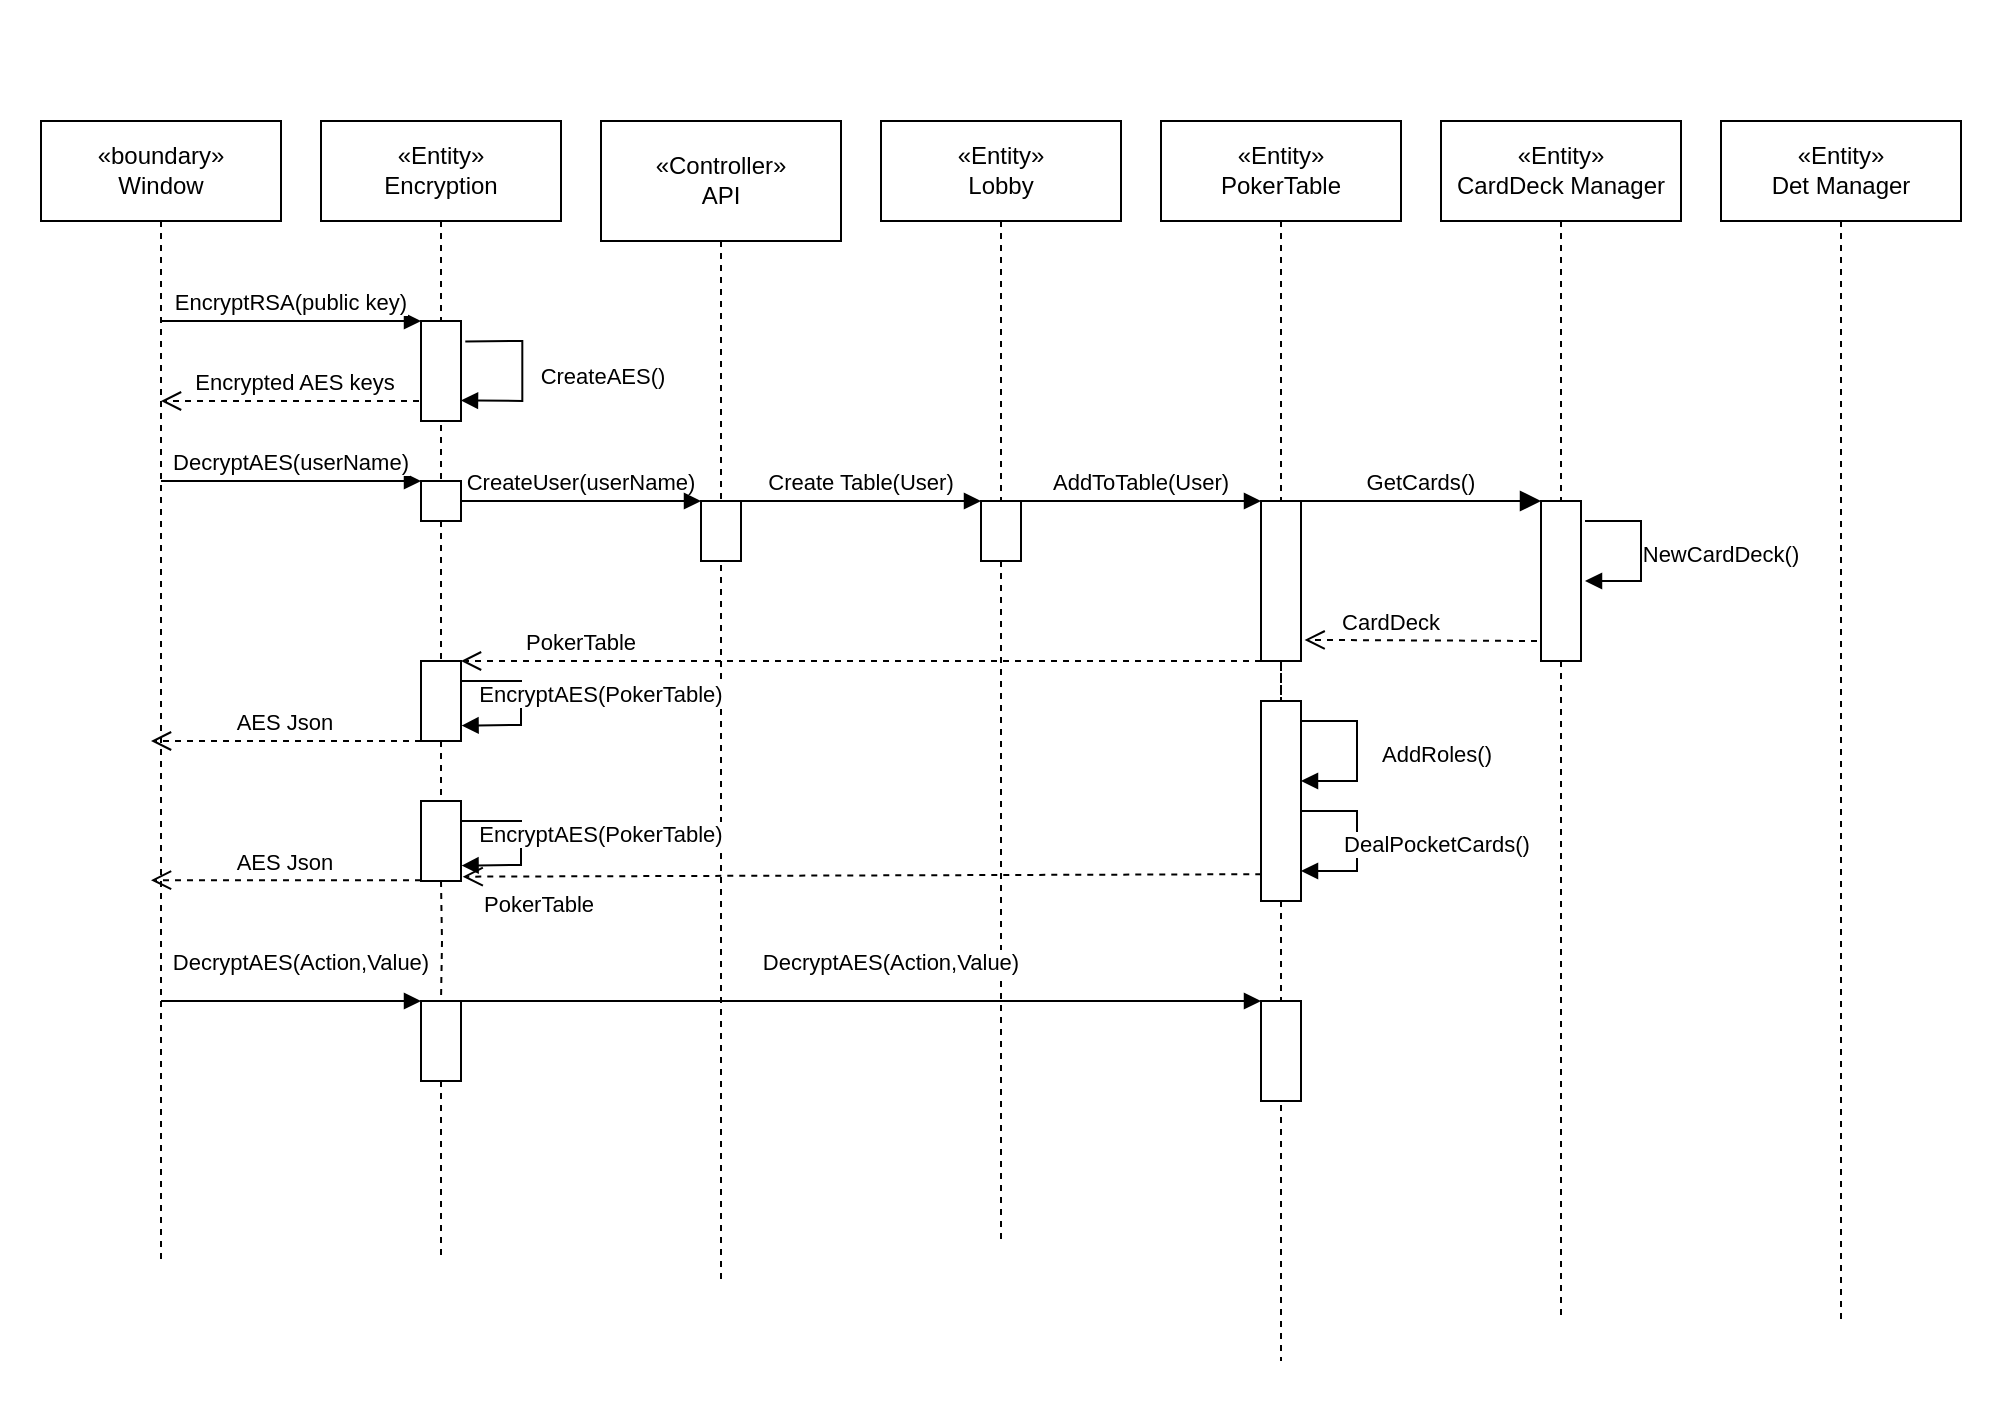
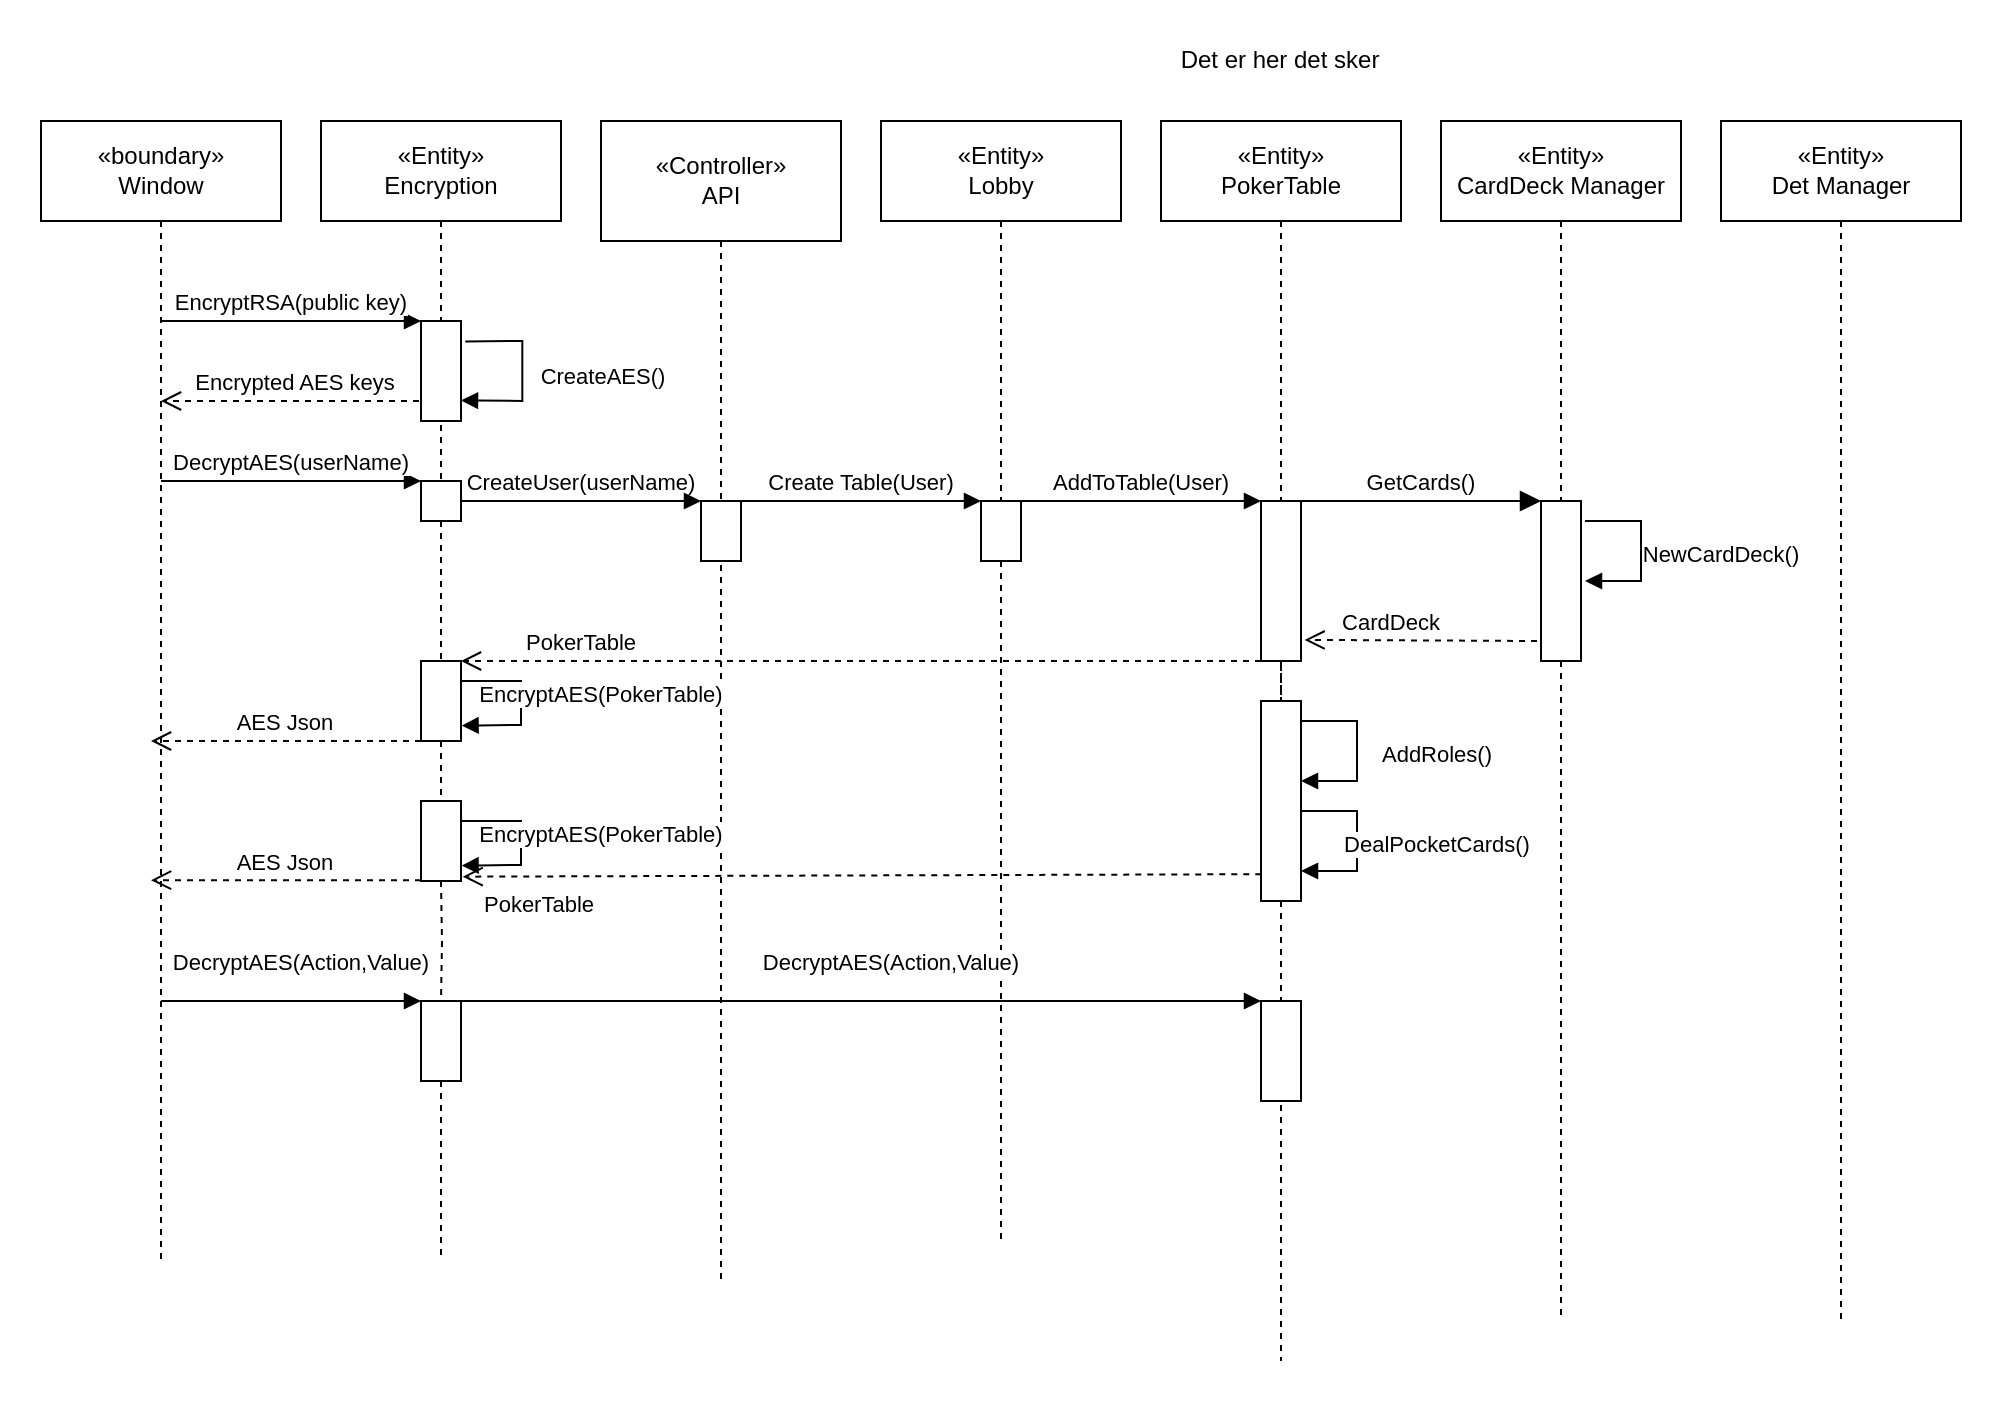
none -> (1281, 61)
